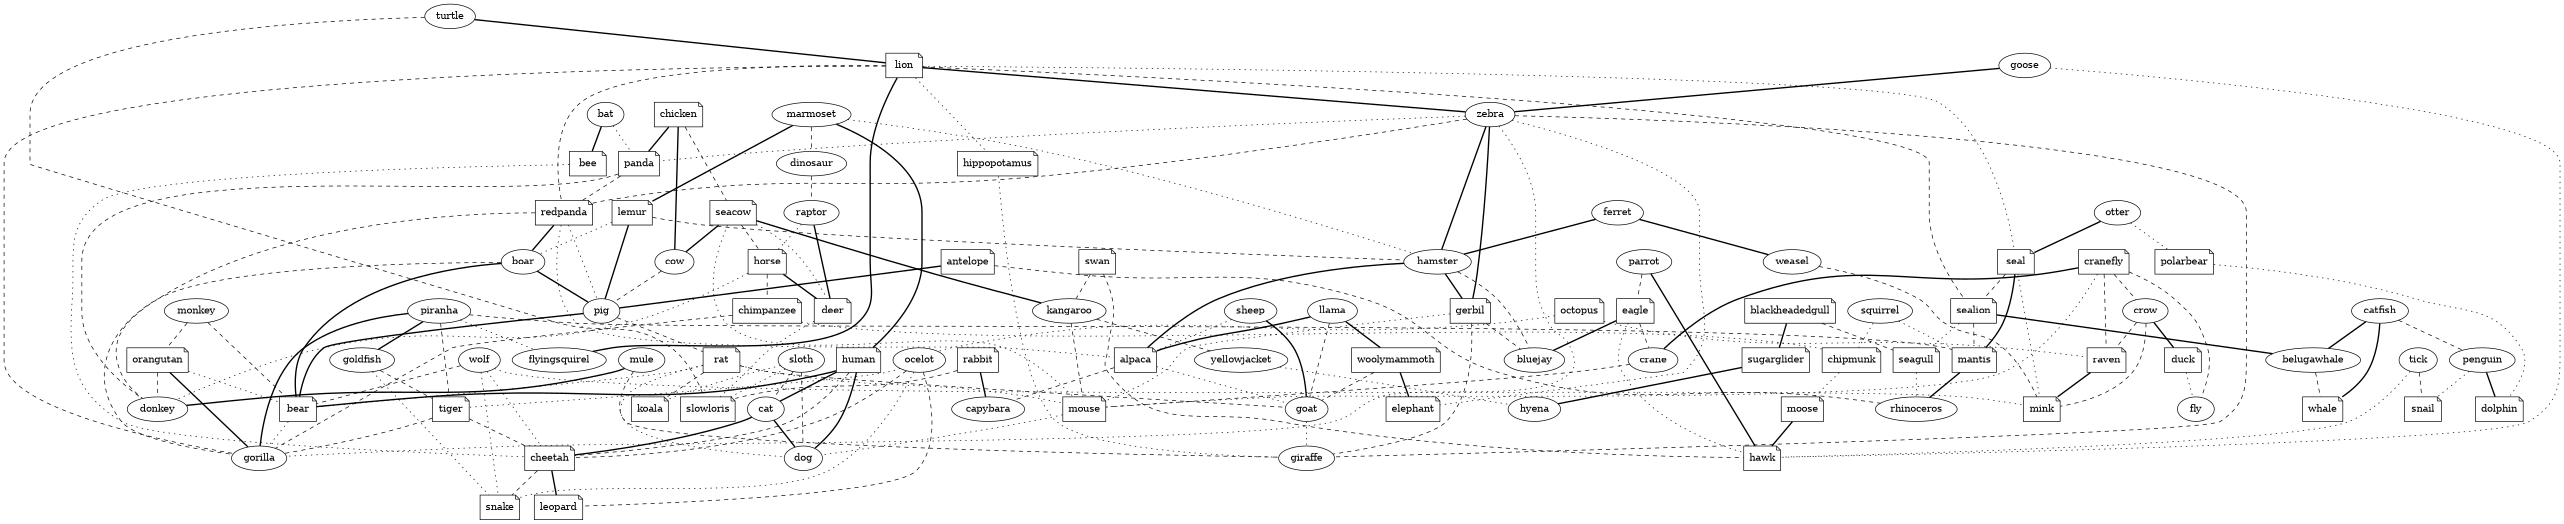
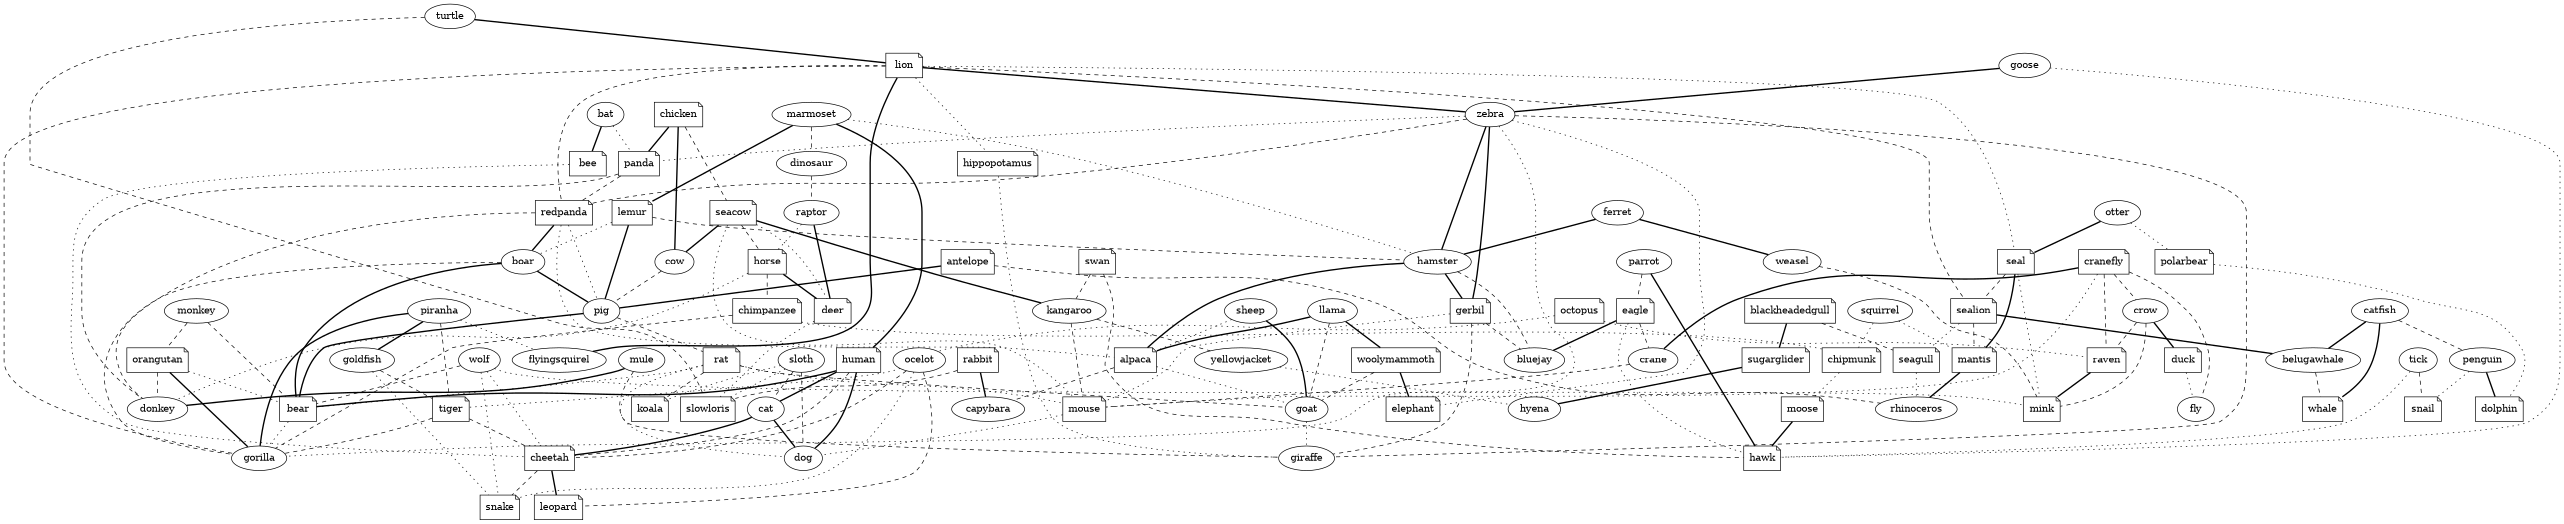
(1062, 326) -> none
